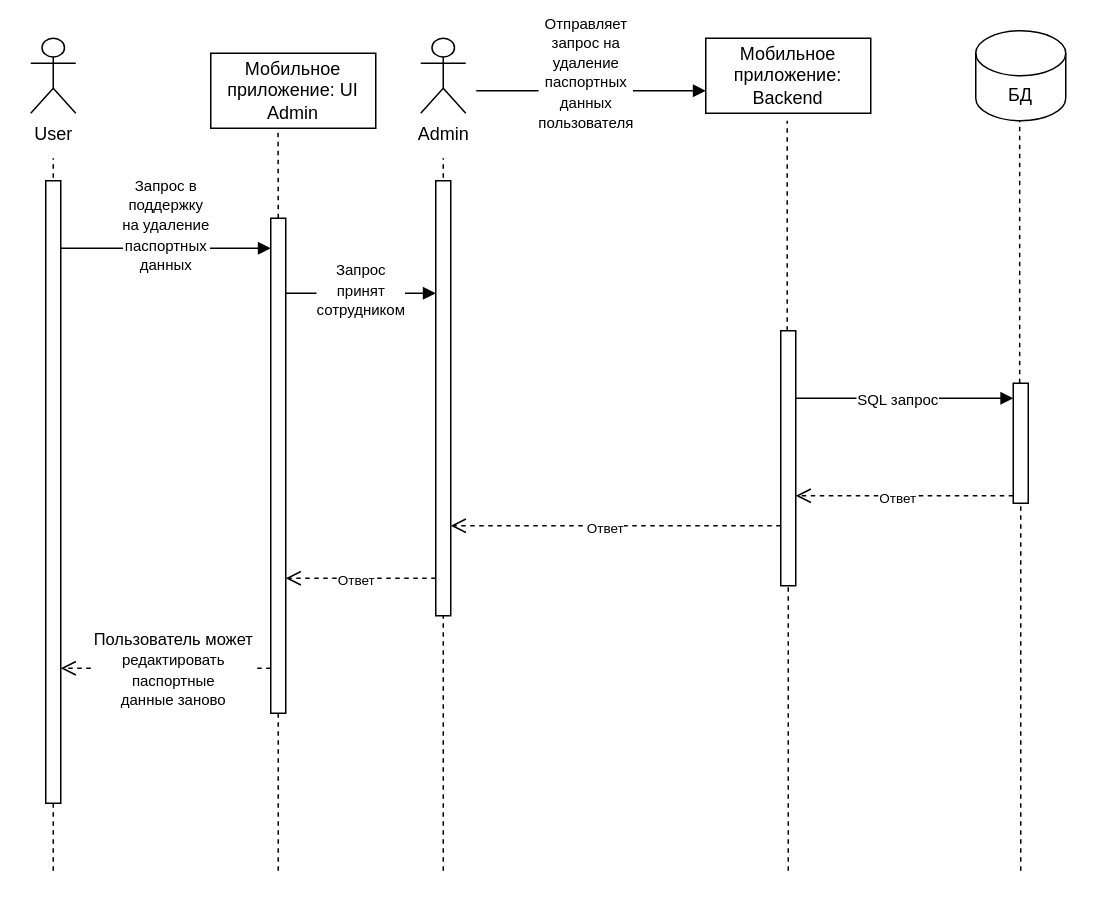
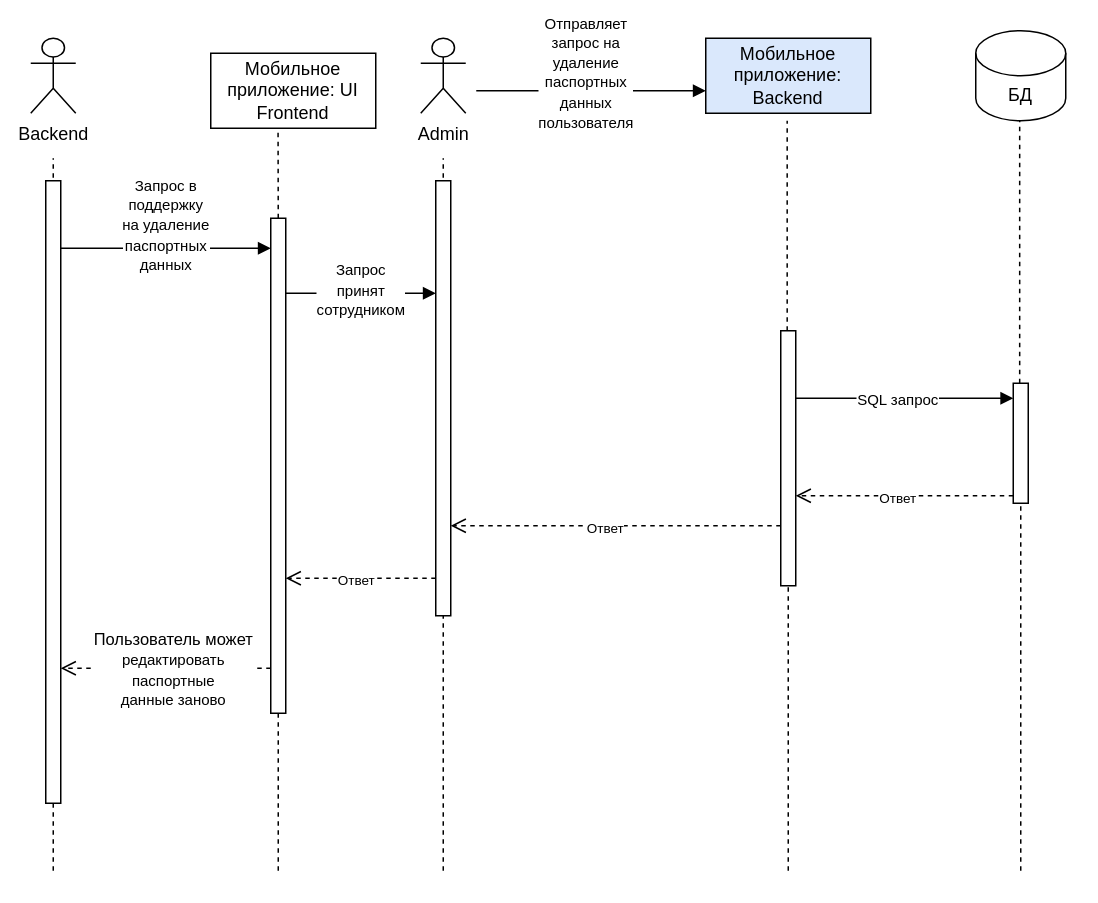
(788, 76) -> (788, 76)
(293, 91) -> (293, 91)
(54, 135) -> (54, 135)
